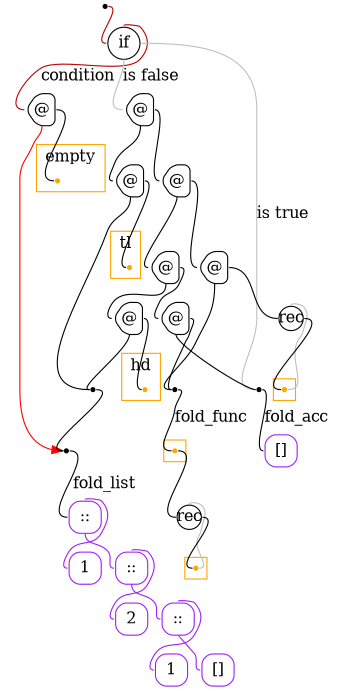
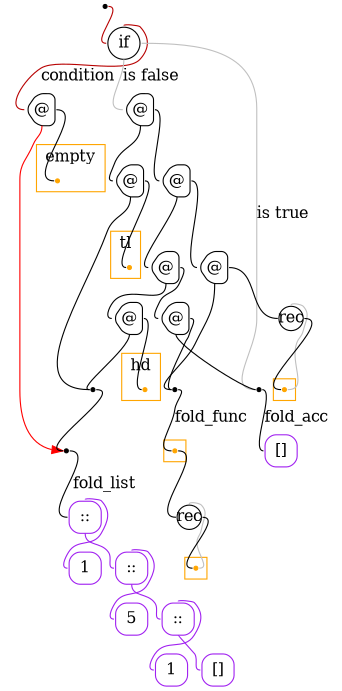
(132, 619) -> (132, 619)
